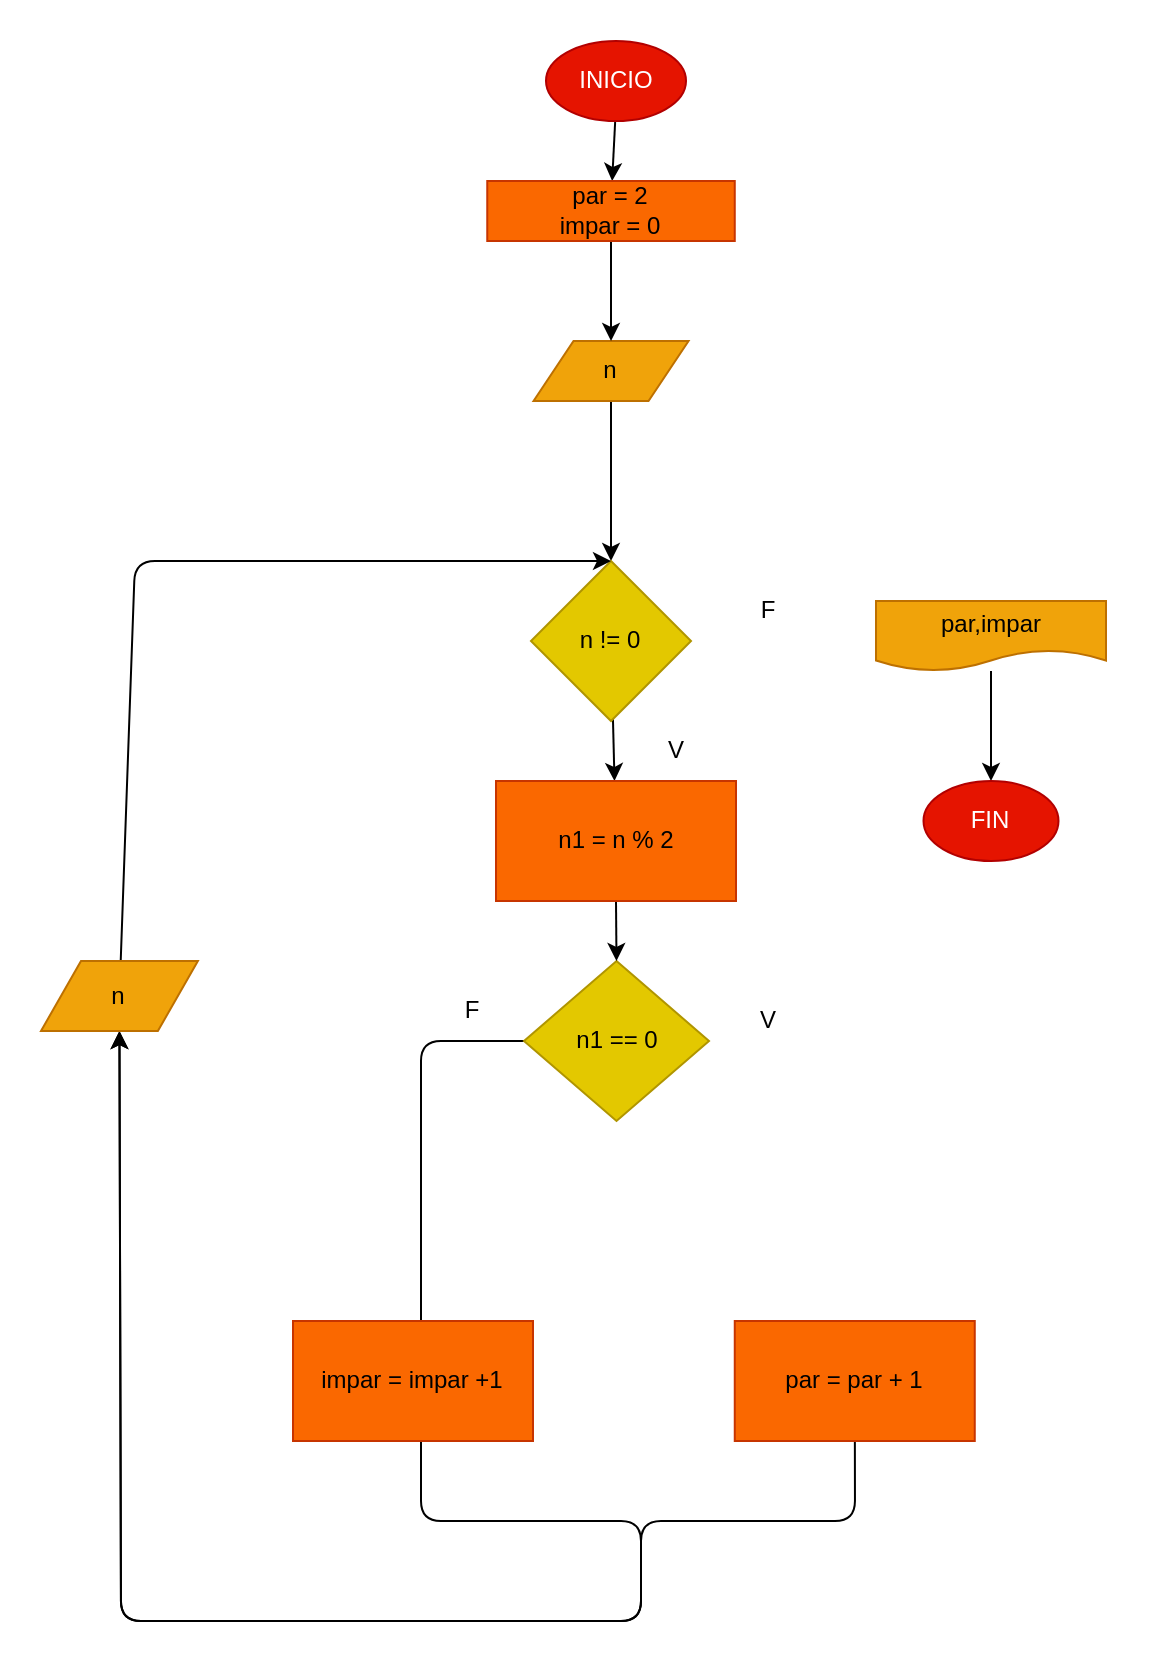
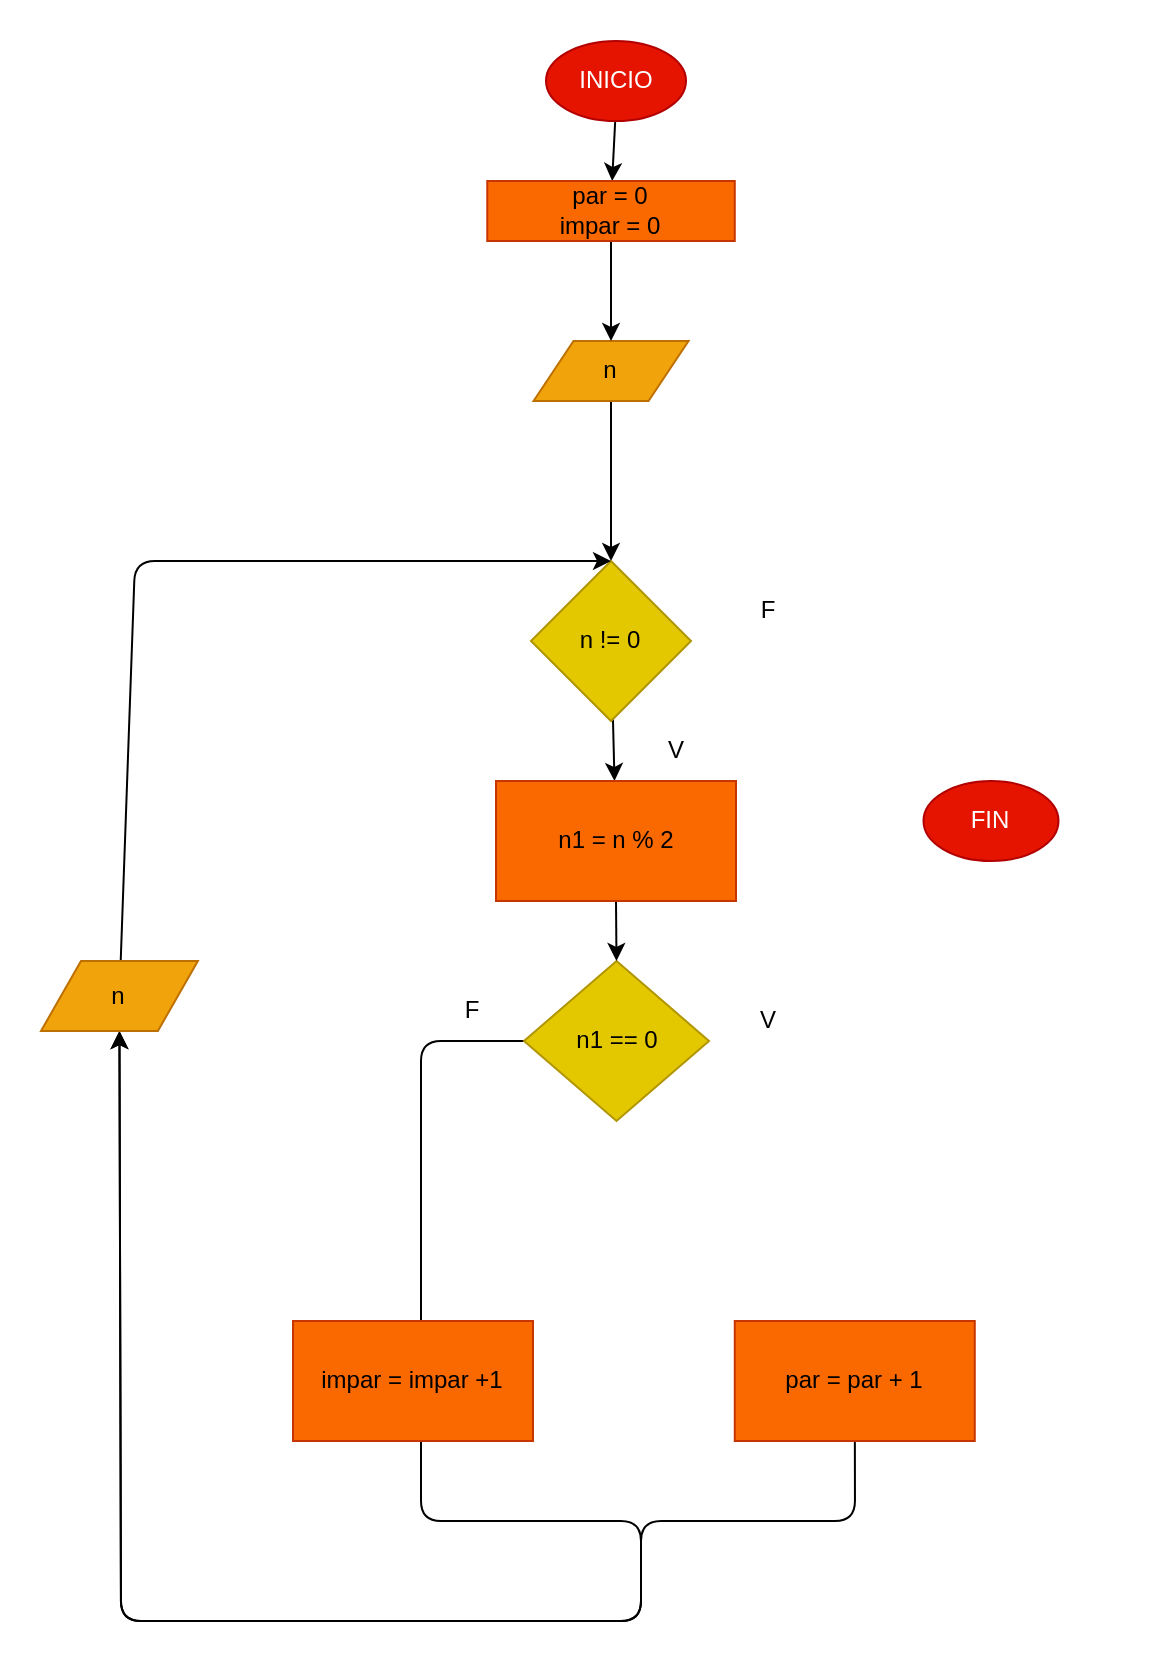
(611, 211) -> (611, 211)
(991, 636) -> none
(991, 719) -> none
